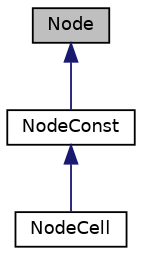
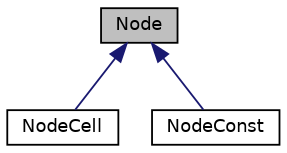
(71, 188) -> (95, 84)
